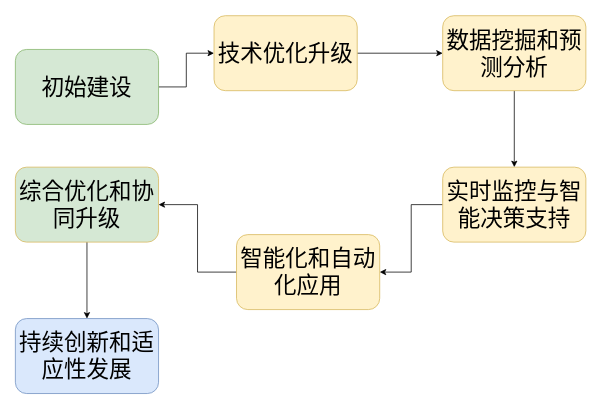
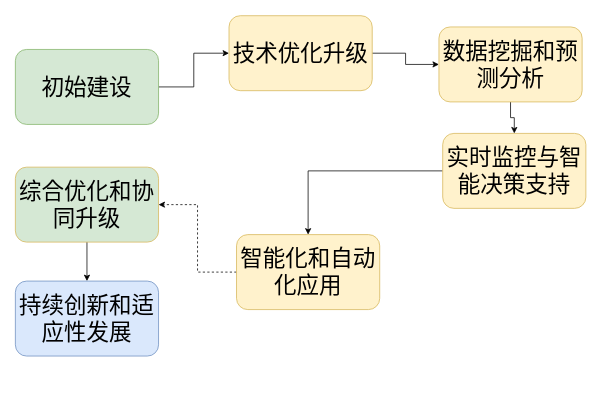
(286, 53) -> (301, 53)
(515, 53) -> (511, 64)
(515, 204) -> (515, 171)
(198, 240) -> (198, 240)
(87, 356) -> (87, 318)
